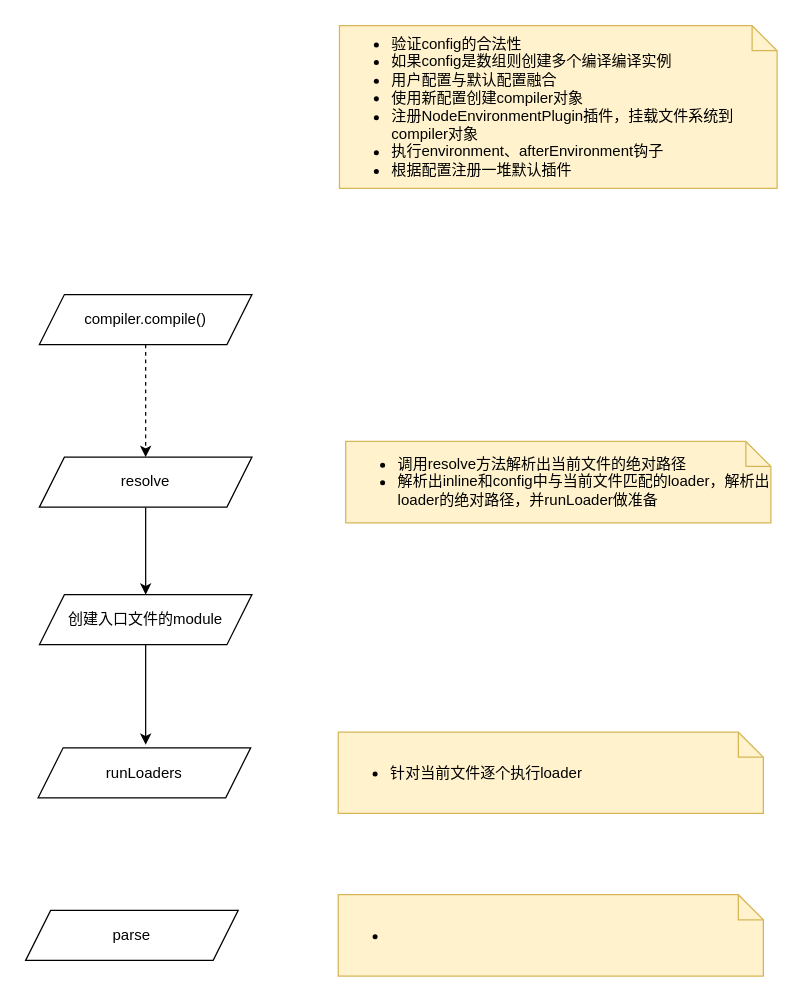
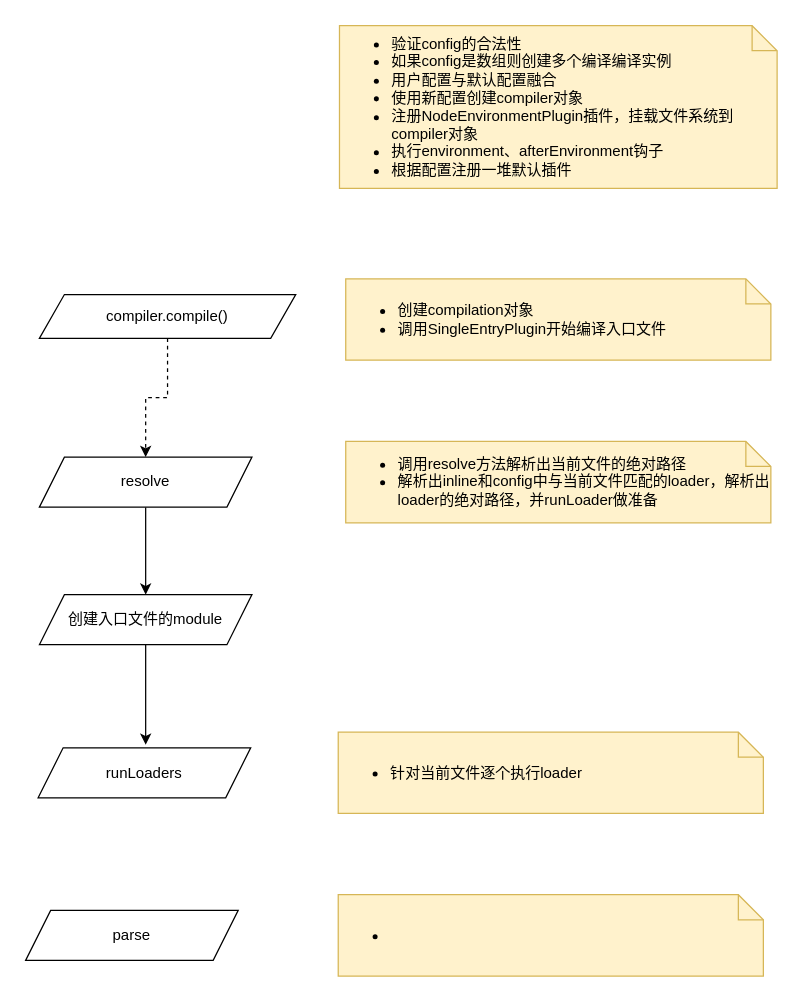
(146, 319) -> (168, 316)
none -> (558, 319)
